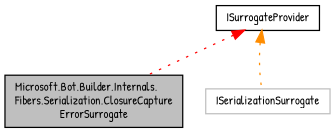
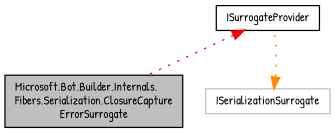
(260, 66) -> (276, 53)
